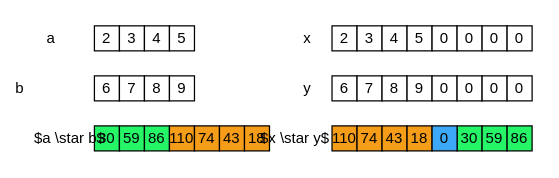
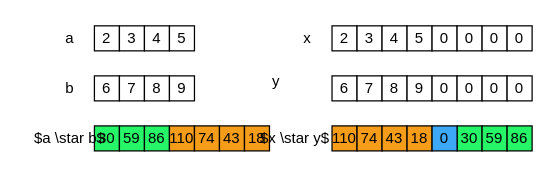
(51, 38) -> (69, 38)
(19, 88) -> (69, 88)
(307, 88) -> (276, 82)
